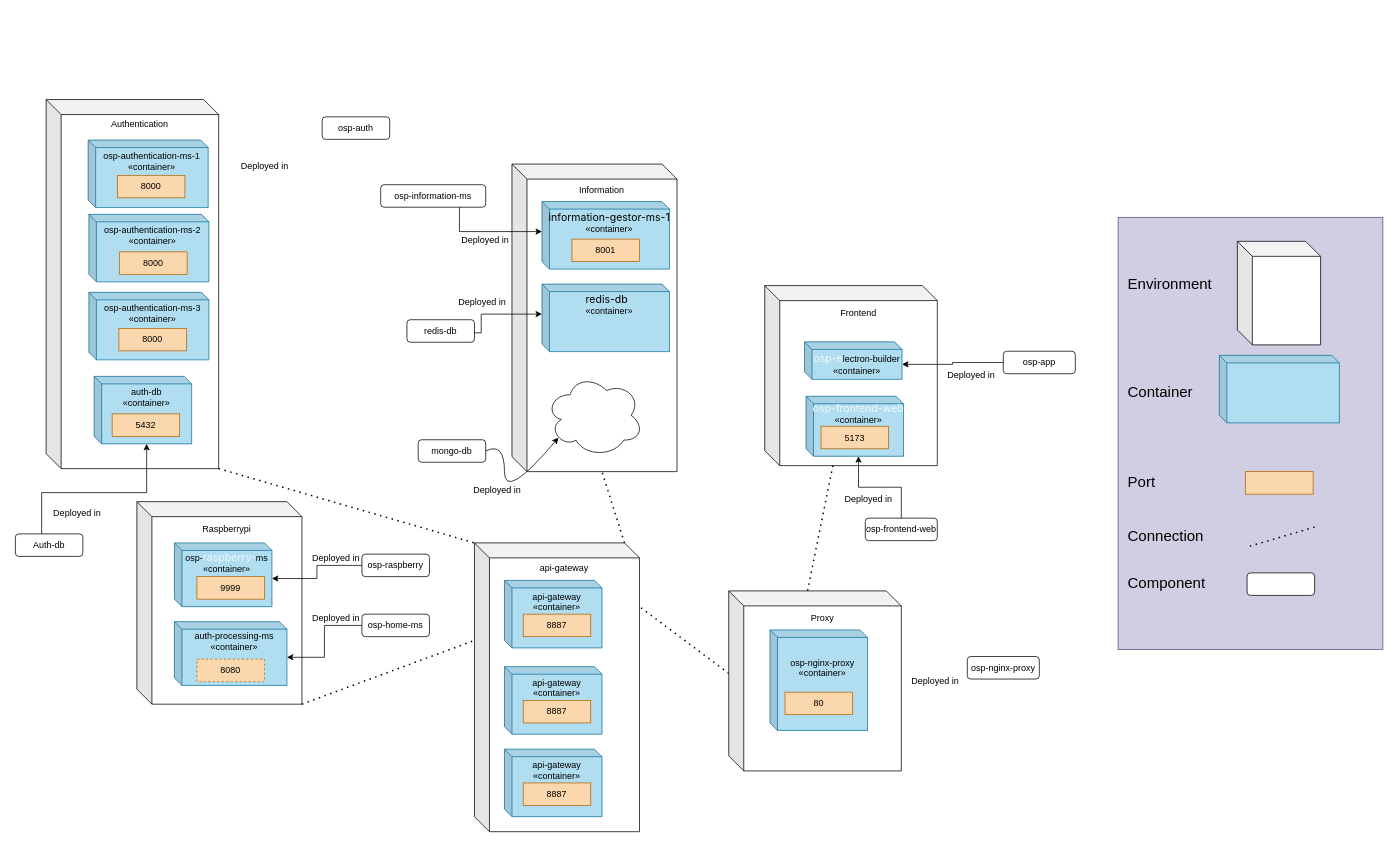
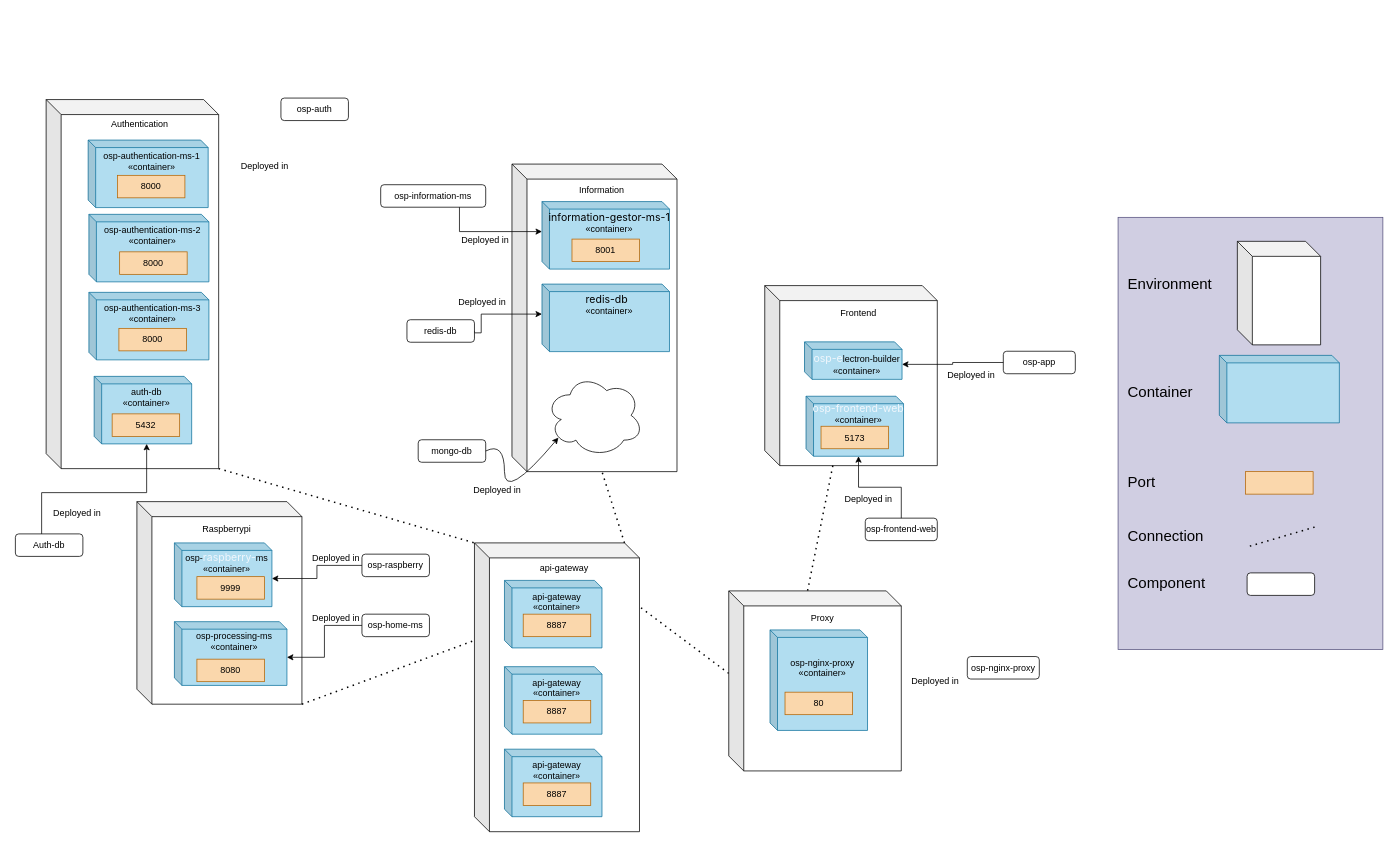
(356, 128) -> (315, 109)
(234, 657) -> (234, 657)
(231, 670) -> (231, 670)
